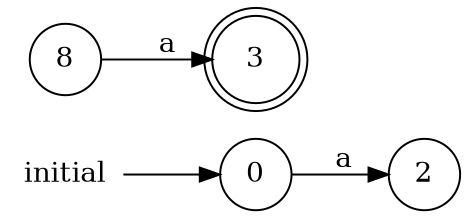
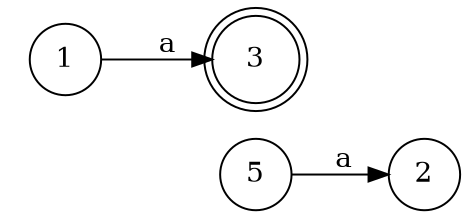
(65, 60) -> (65, 60)
(65, 175) -> none
(256, 175) -> (256, 175)
